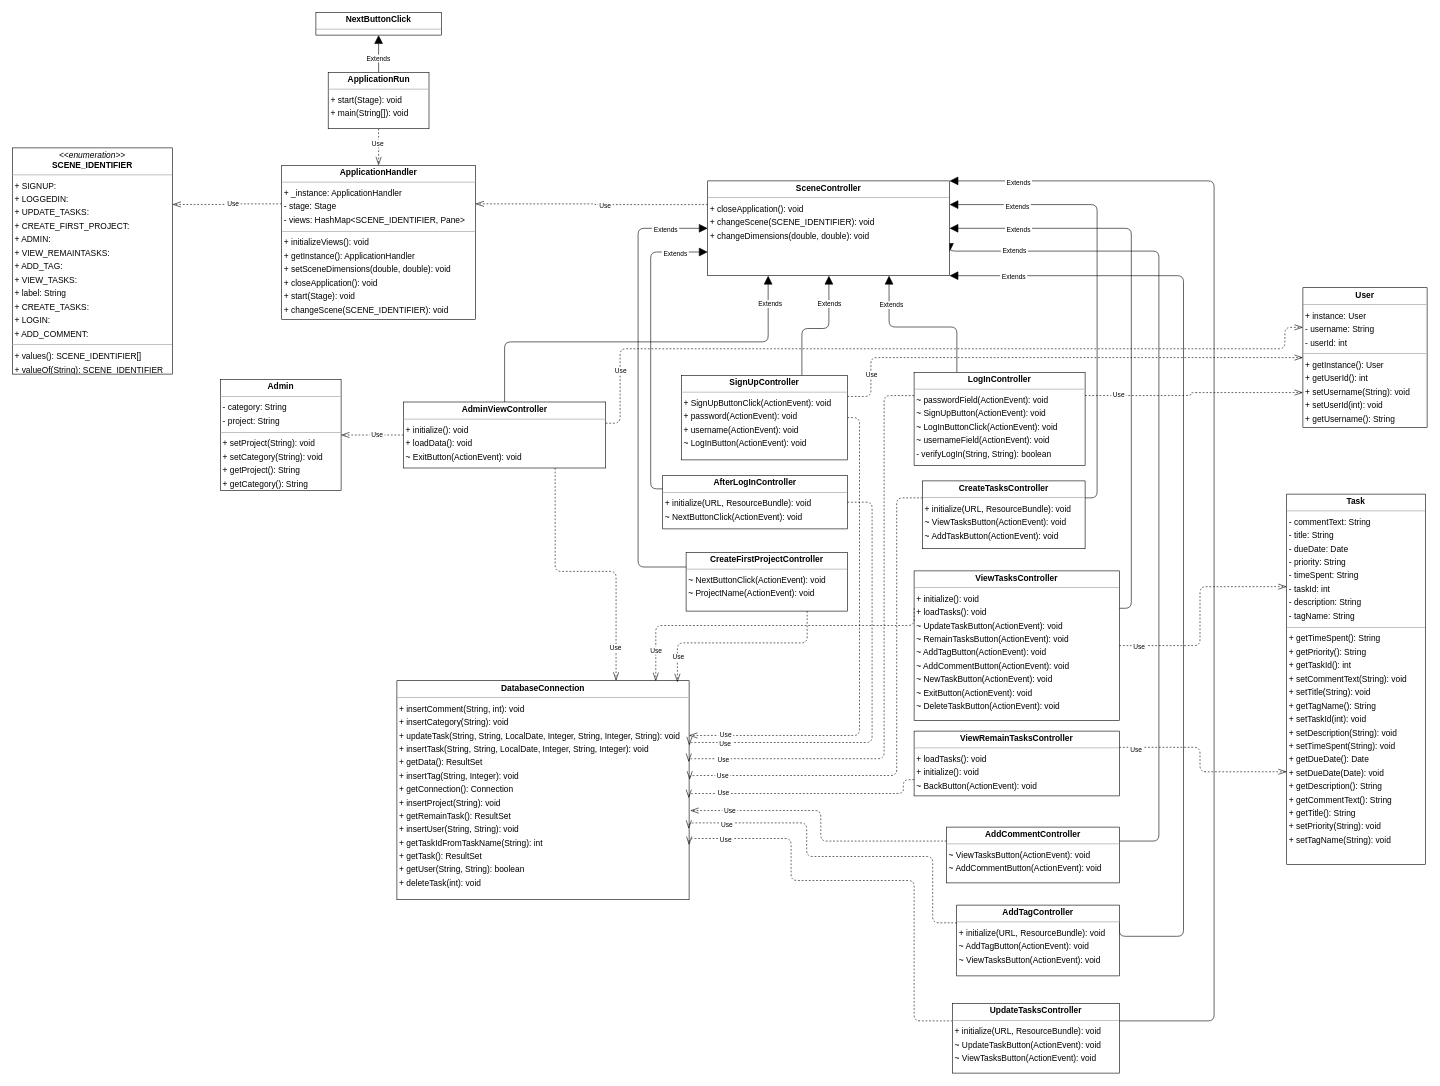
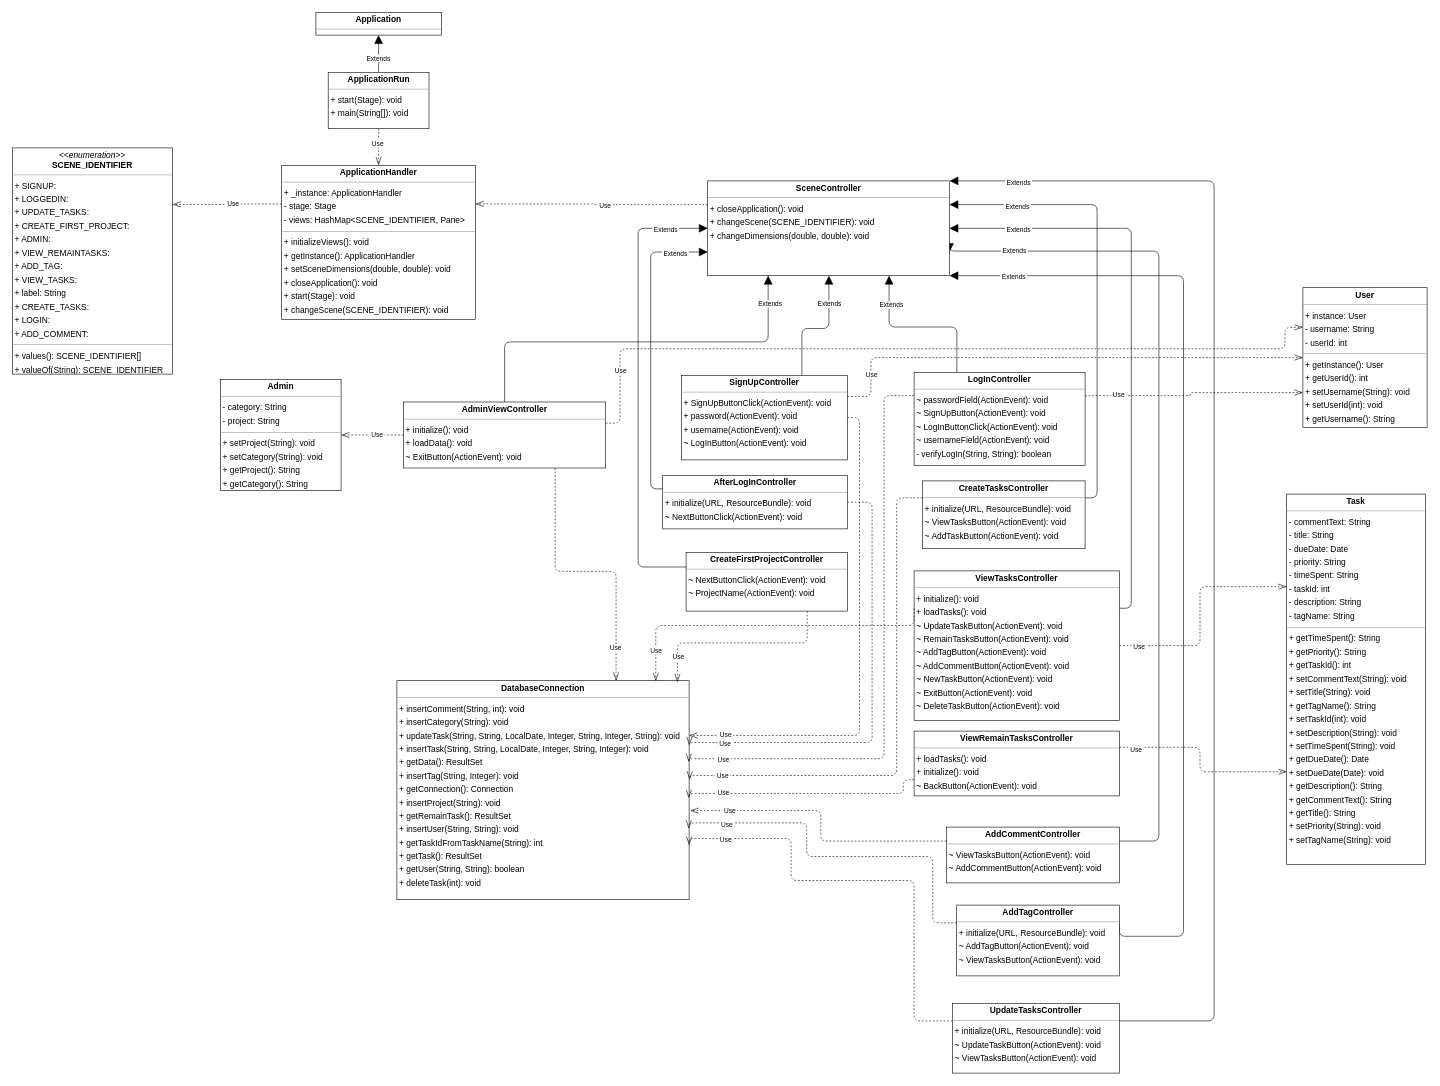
(349, 17) -> (338, 17)
